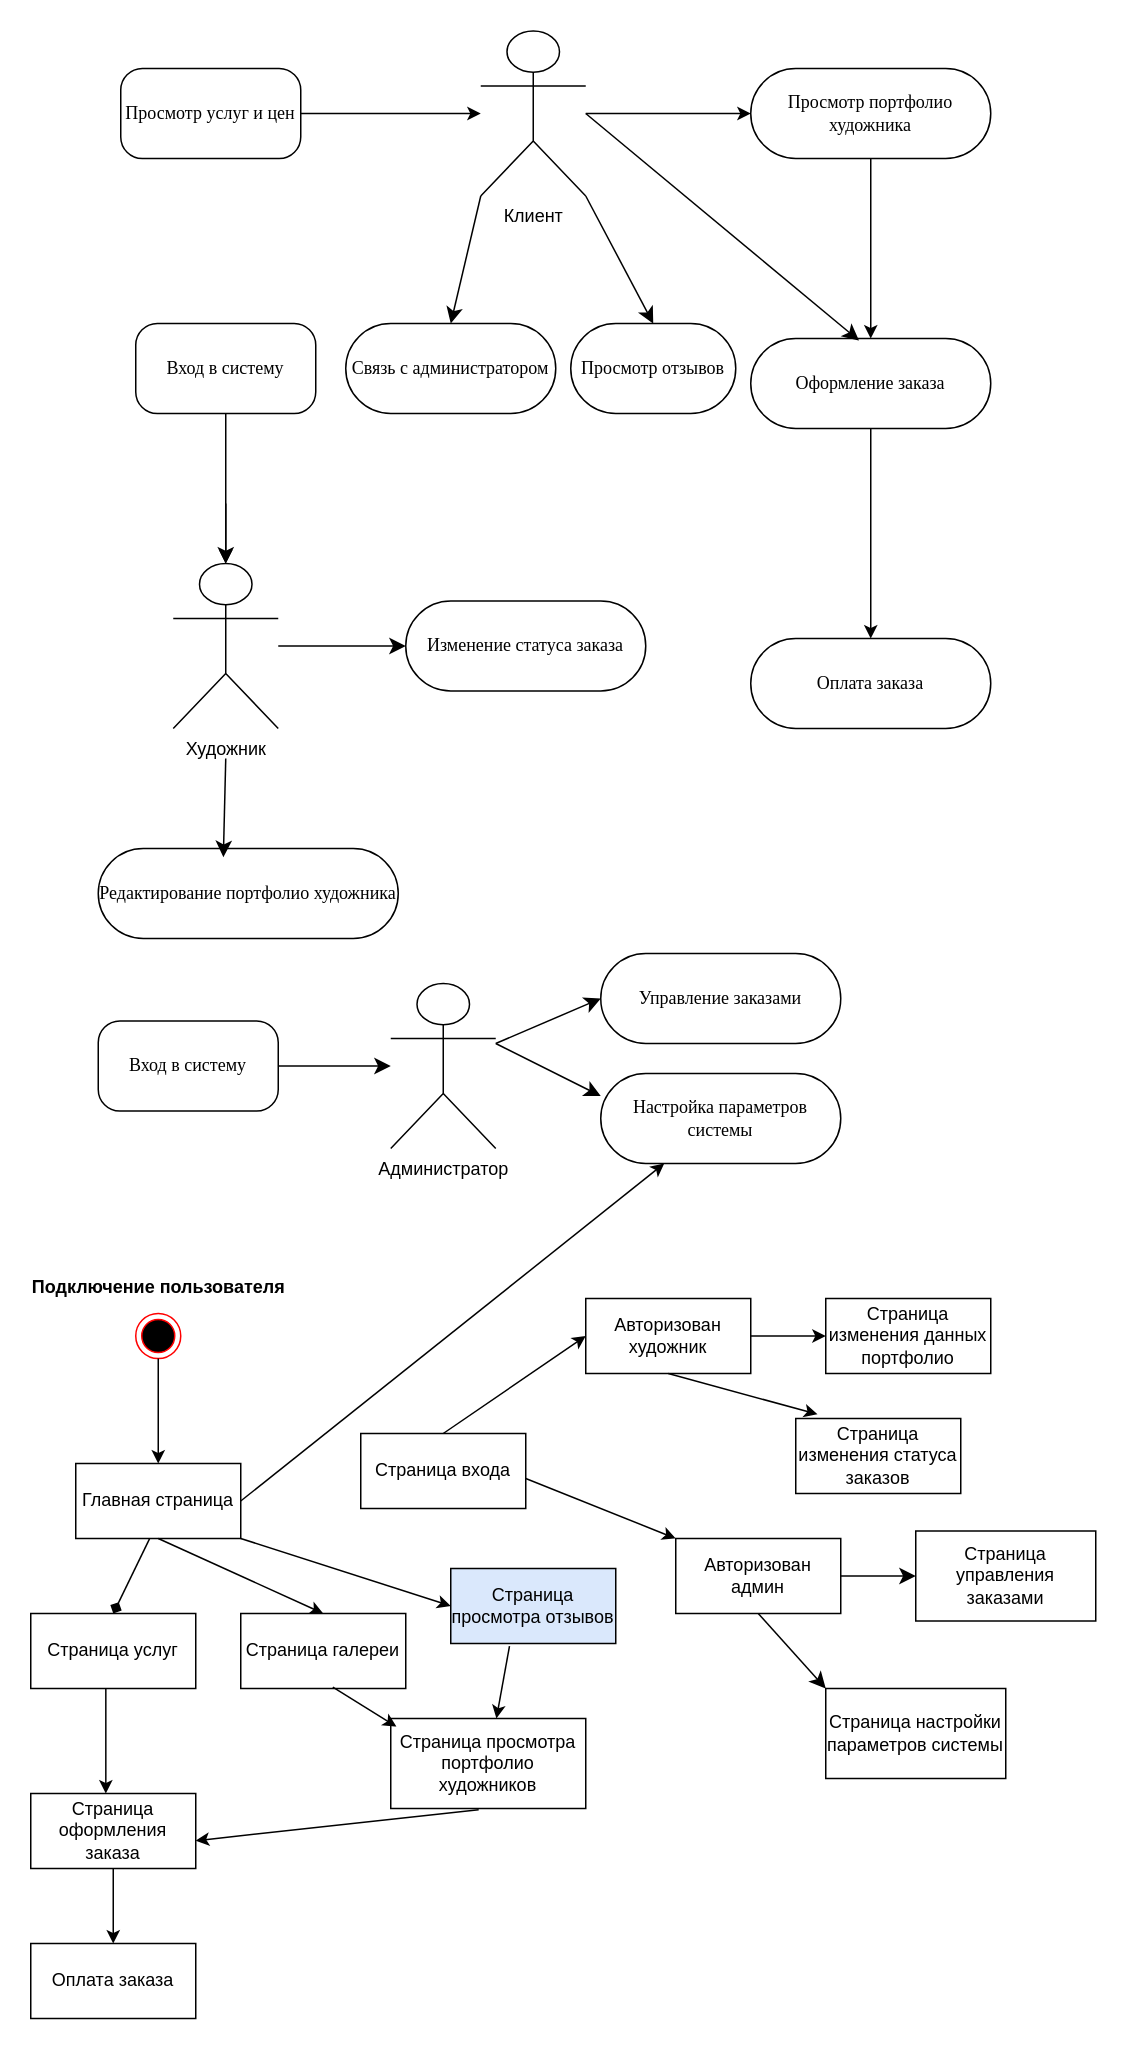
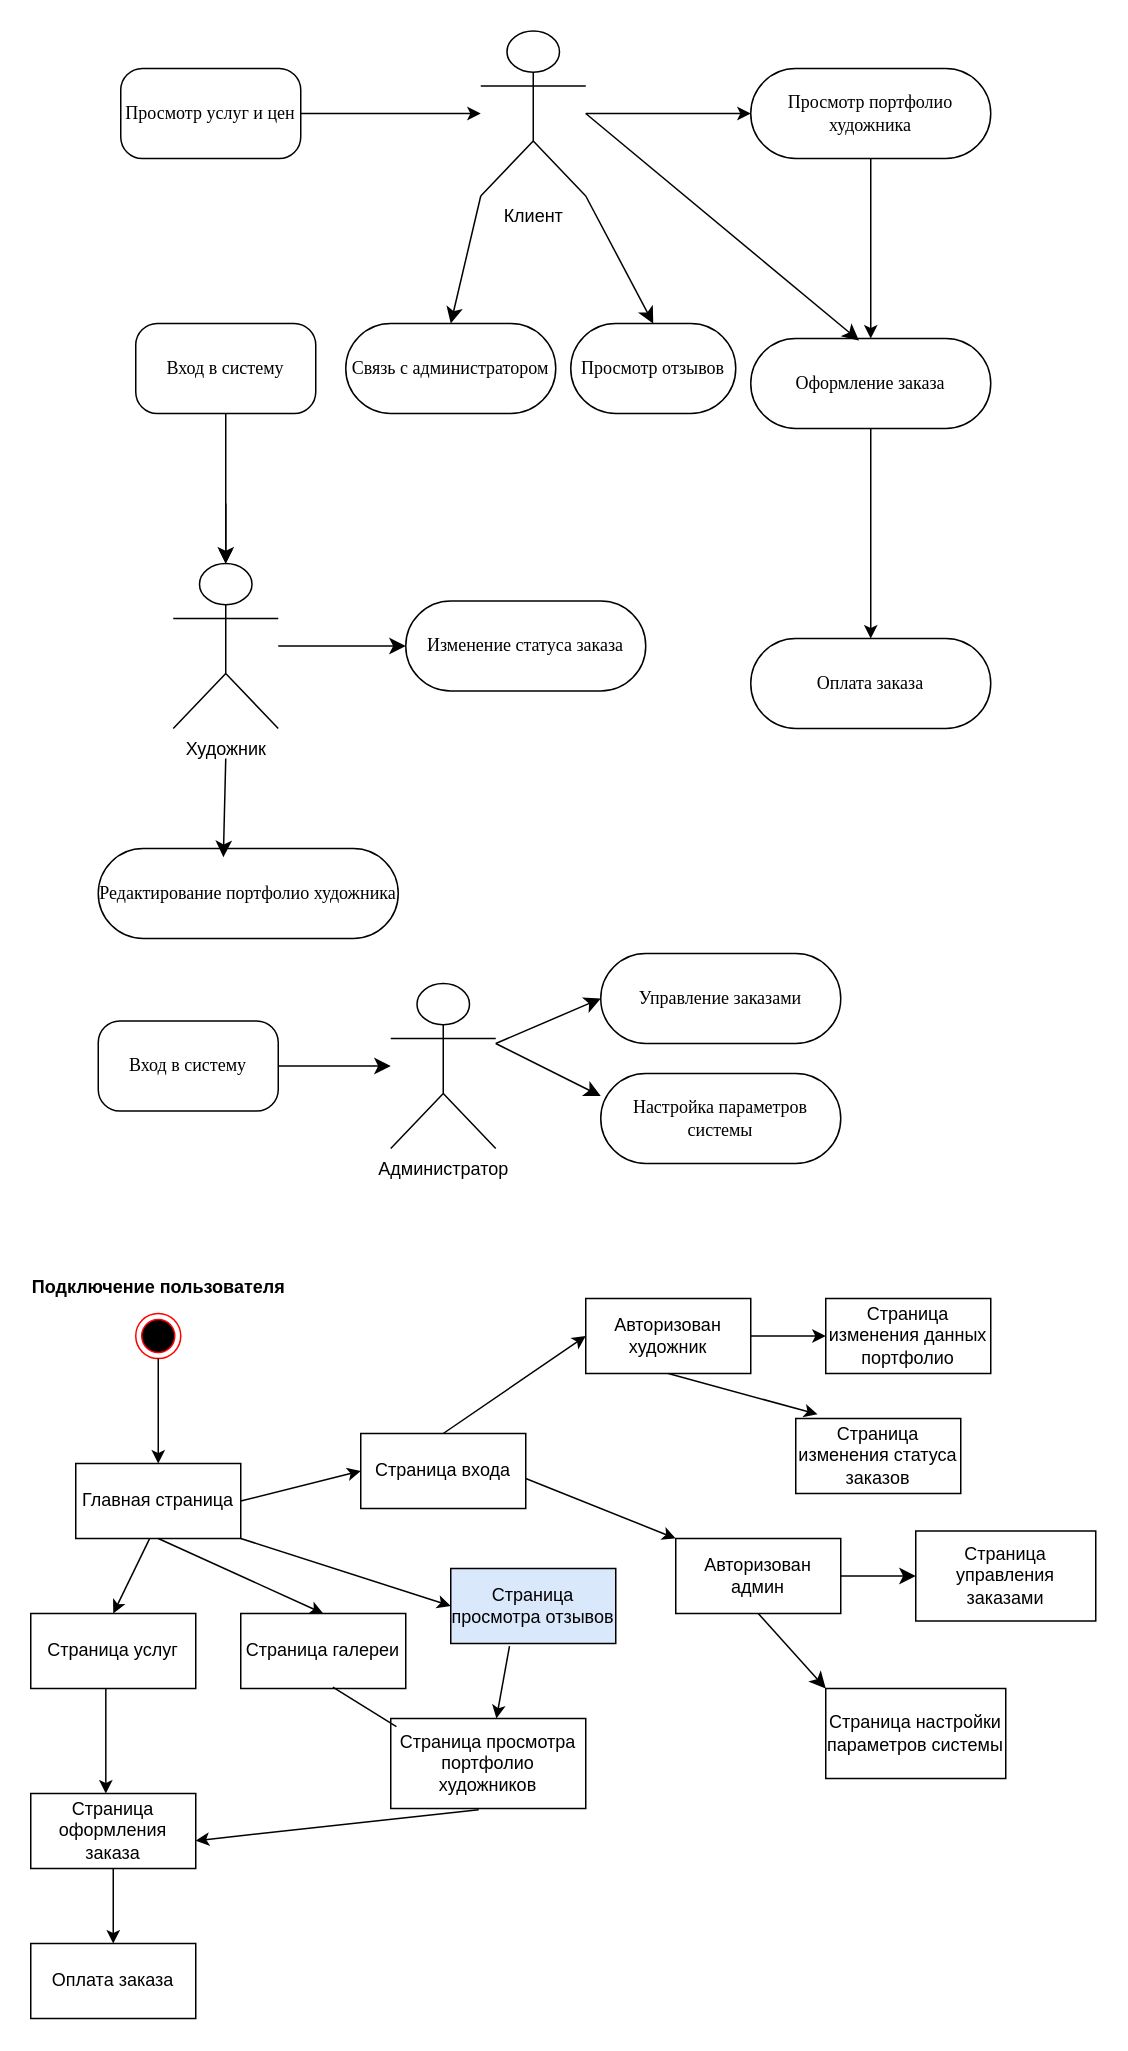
(448, 1335) -> (296, 1487)
(119, 1602) -> (118, 1603)
(387, 1720) -> (391, 1723)
